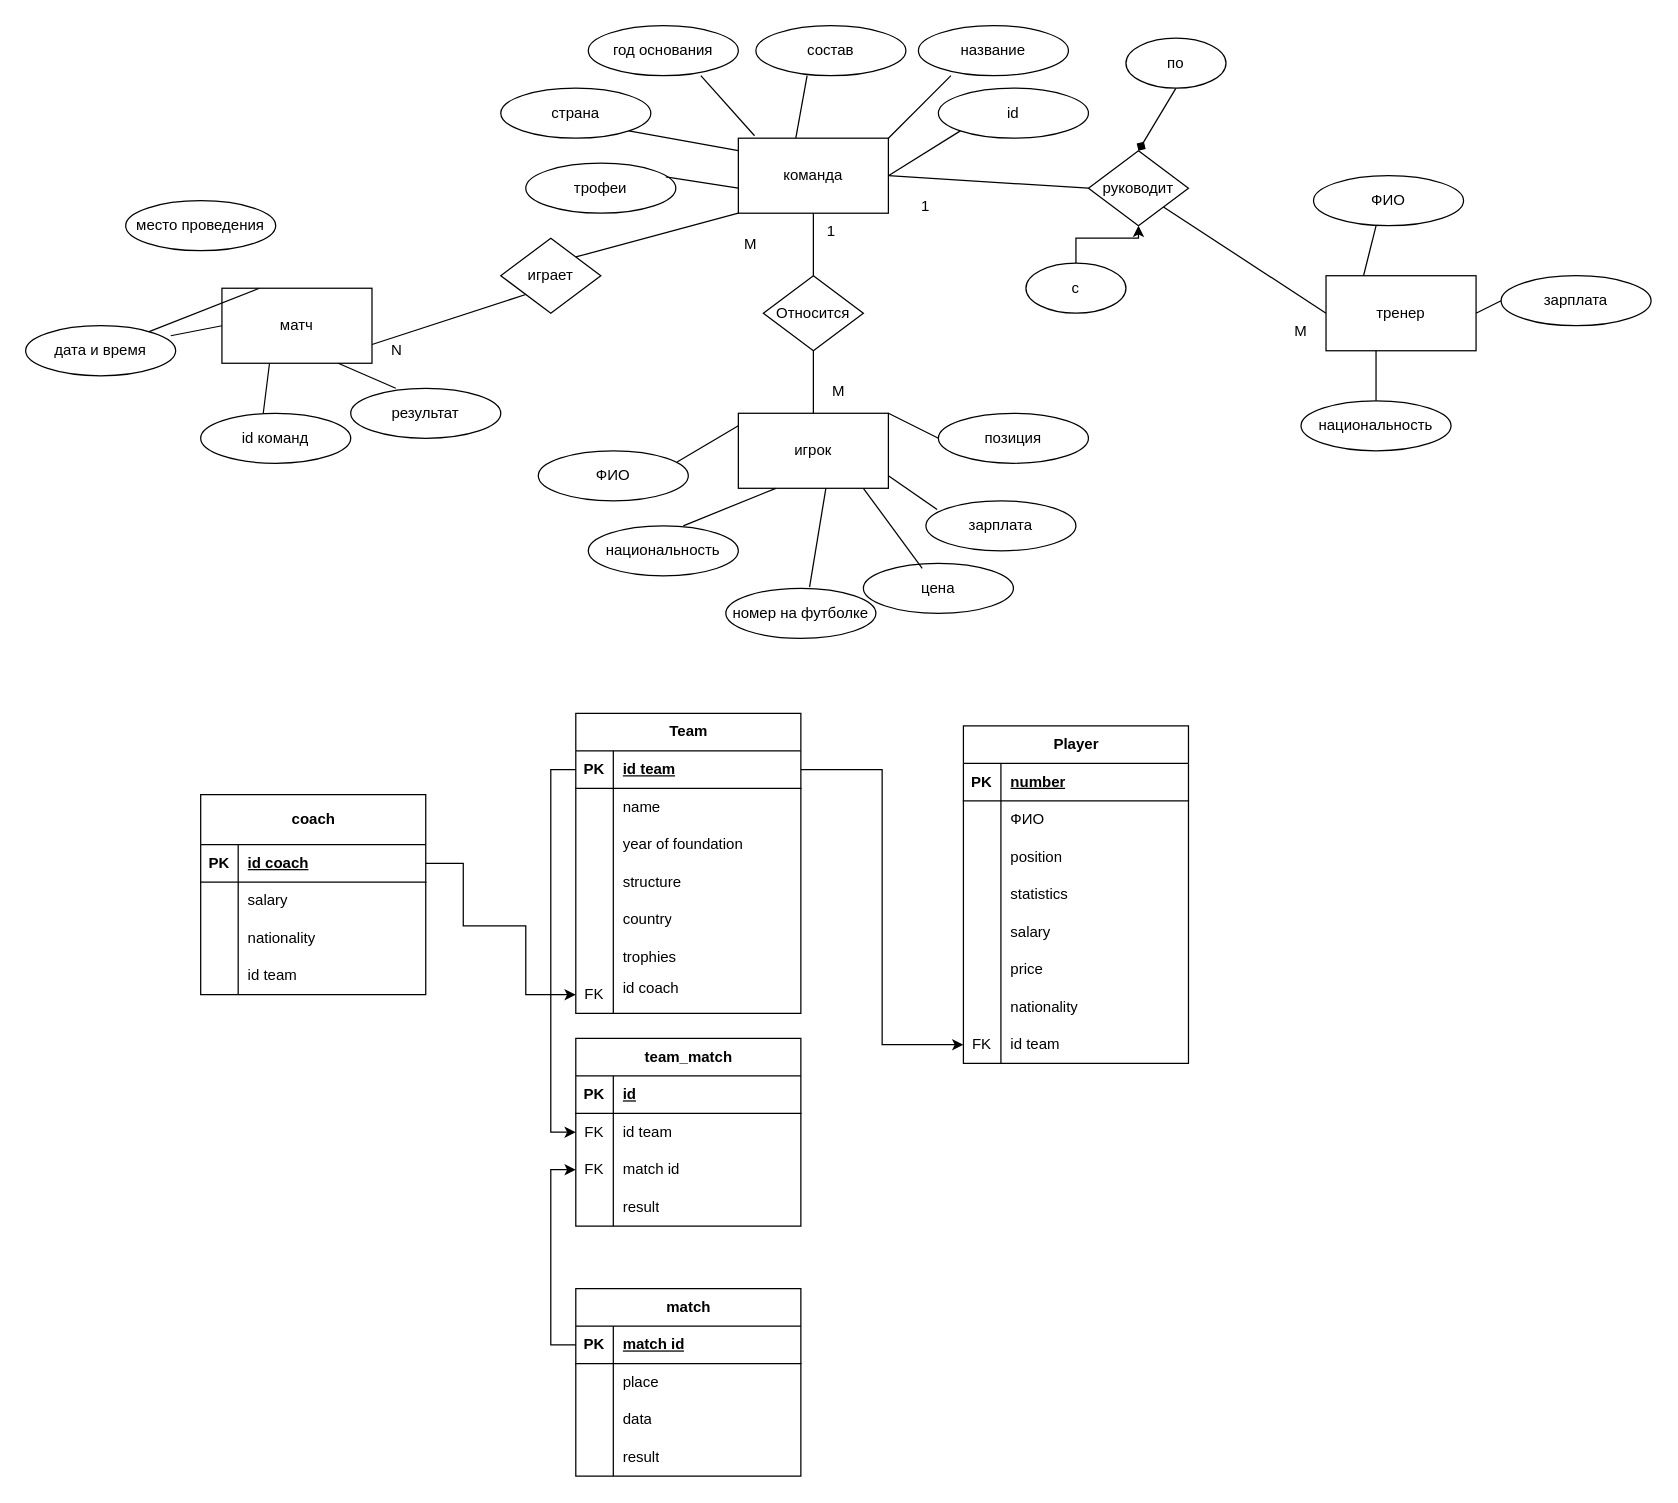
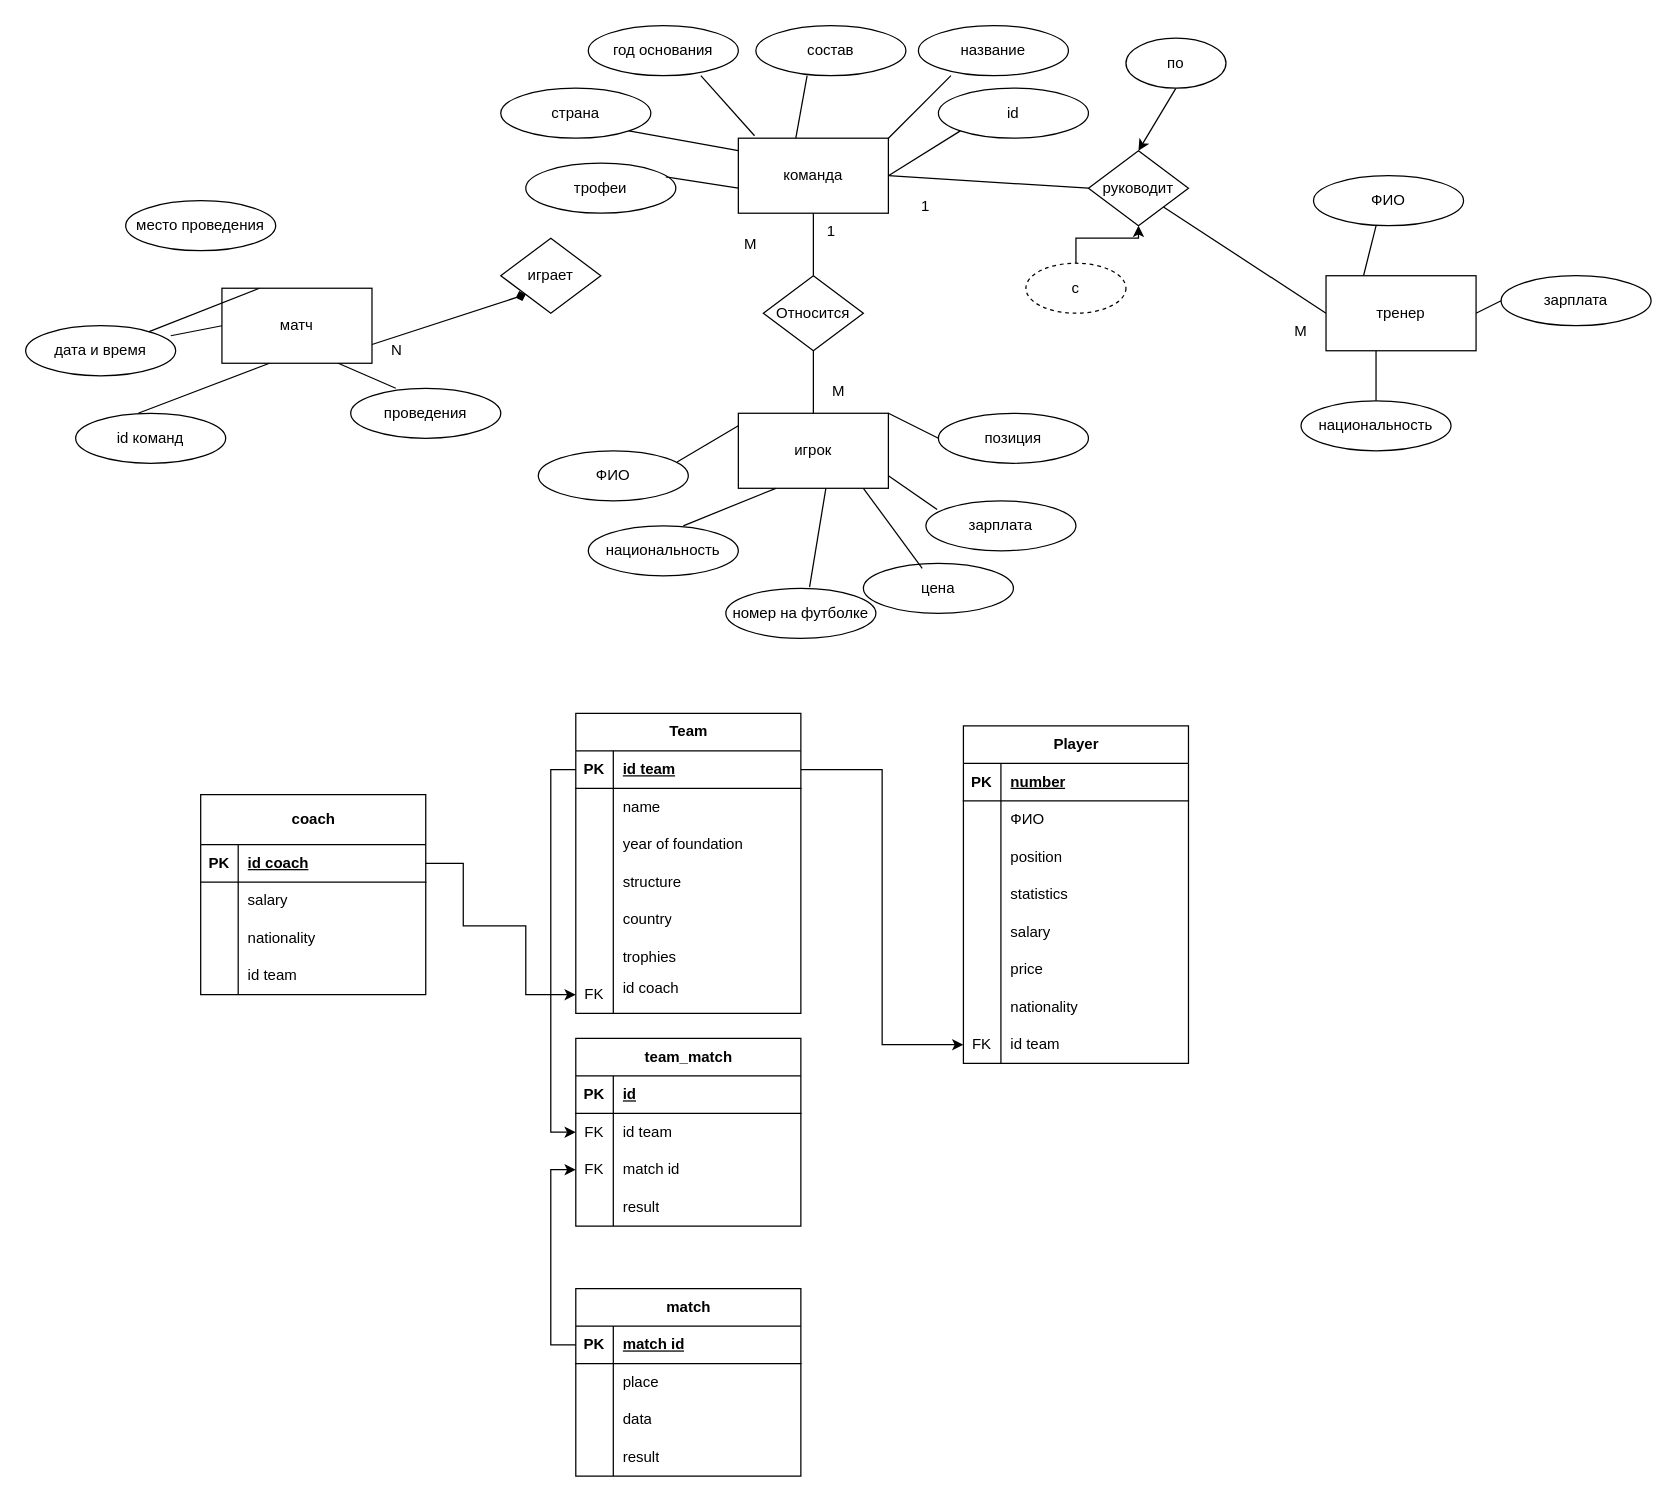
(1144, 142) -> (1143, 142)
(657, 235) -> none
(1076, 288) -> (1076, 288)
(520, 296) -> (516, 298)
(426, 413) -> (426, 413)
(276, 438) -> (151, 438)
